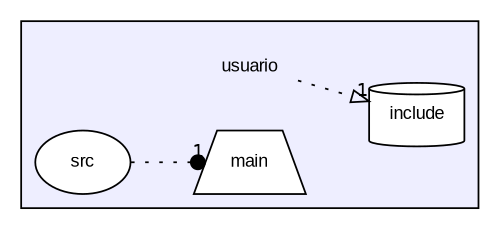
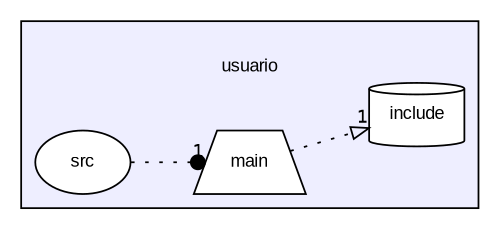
(325, 88) -> (321, 142)
